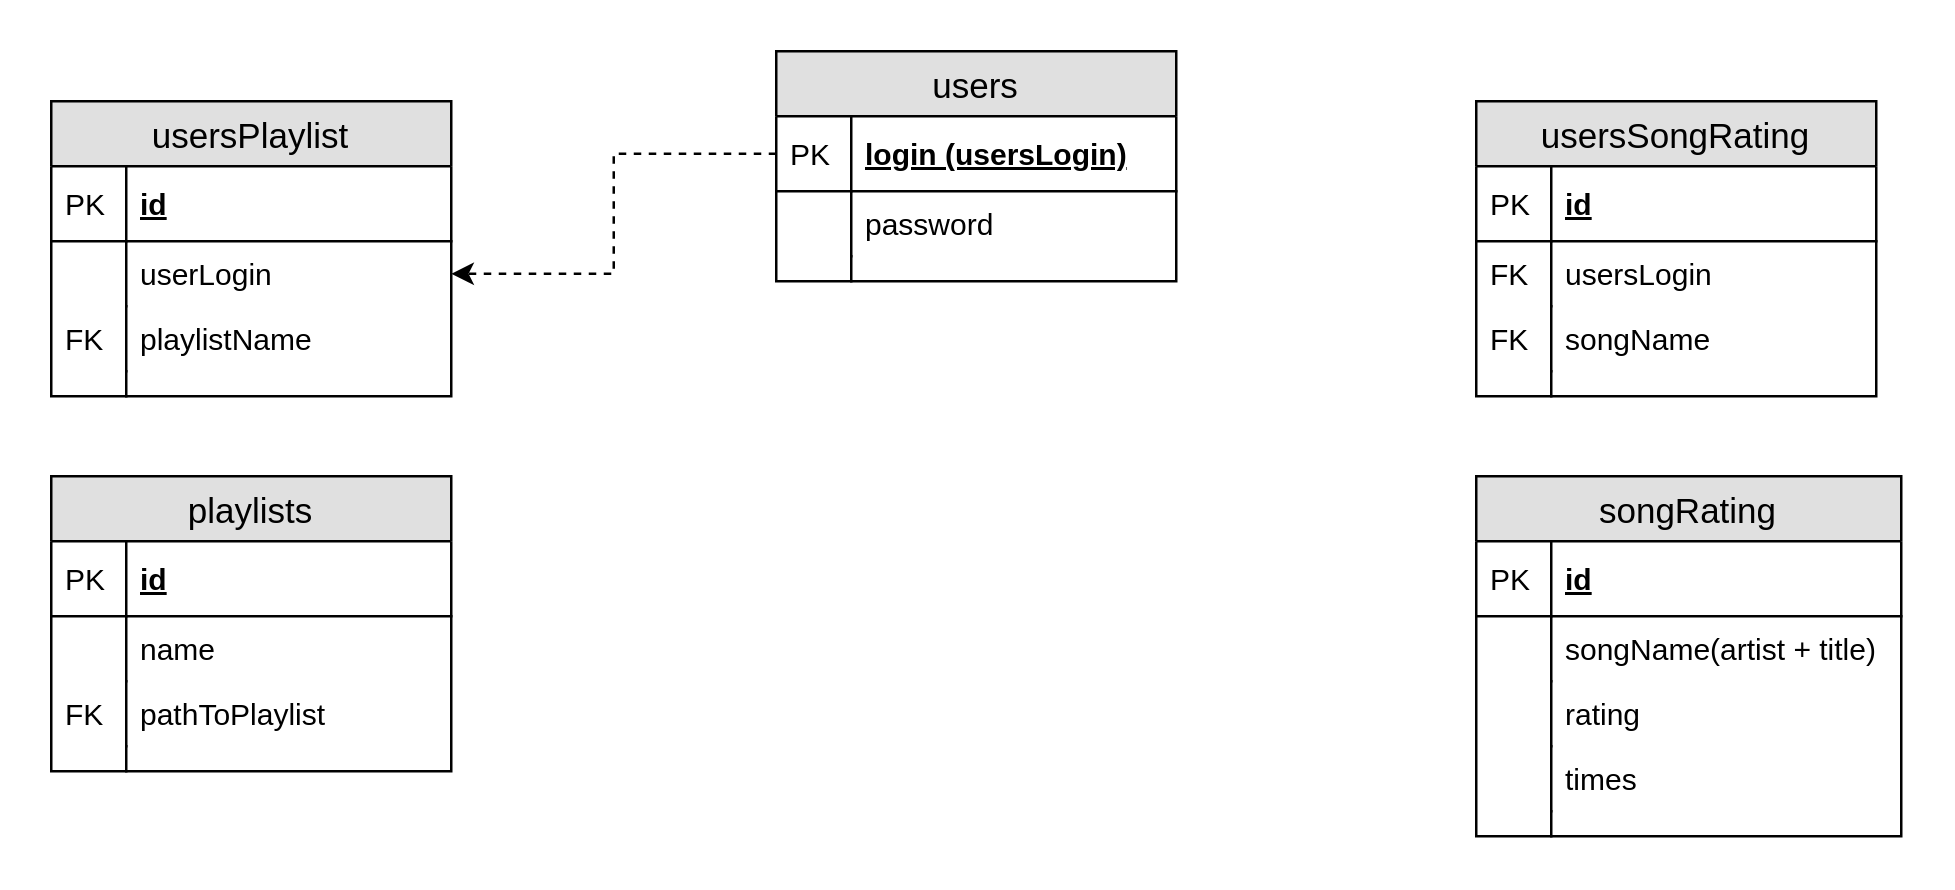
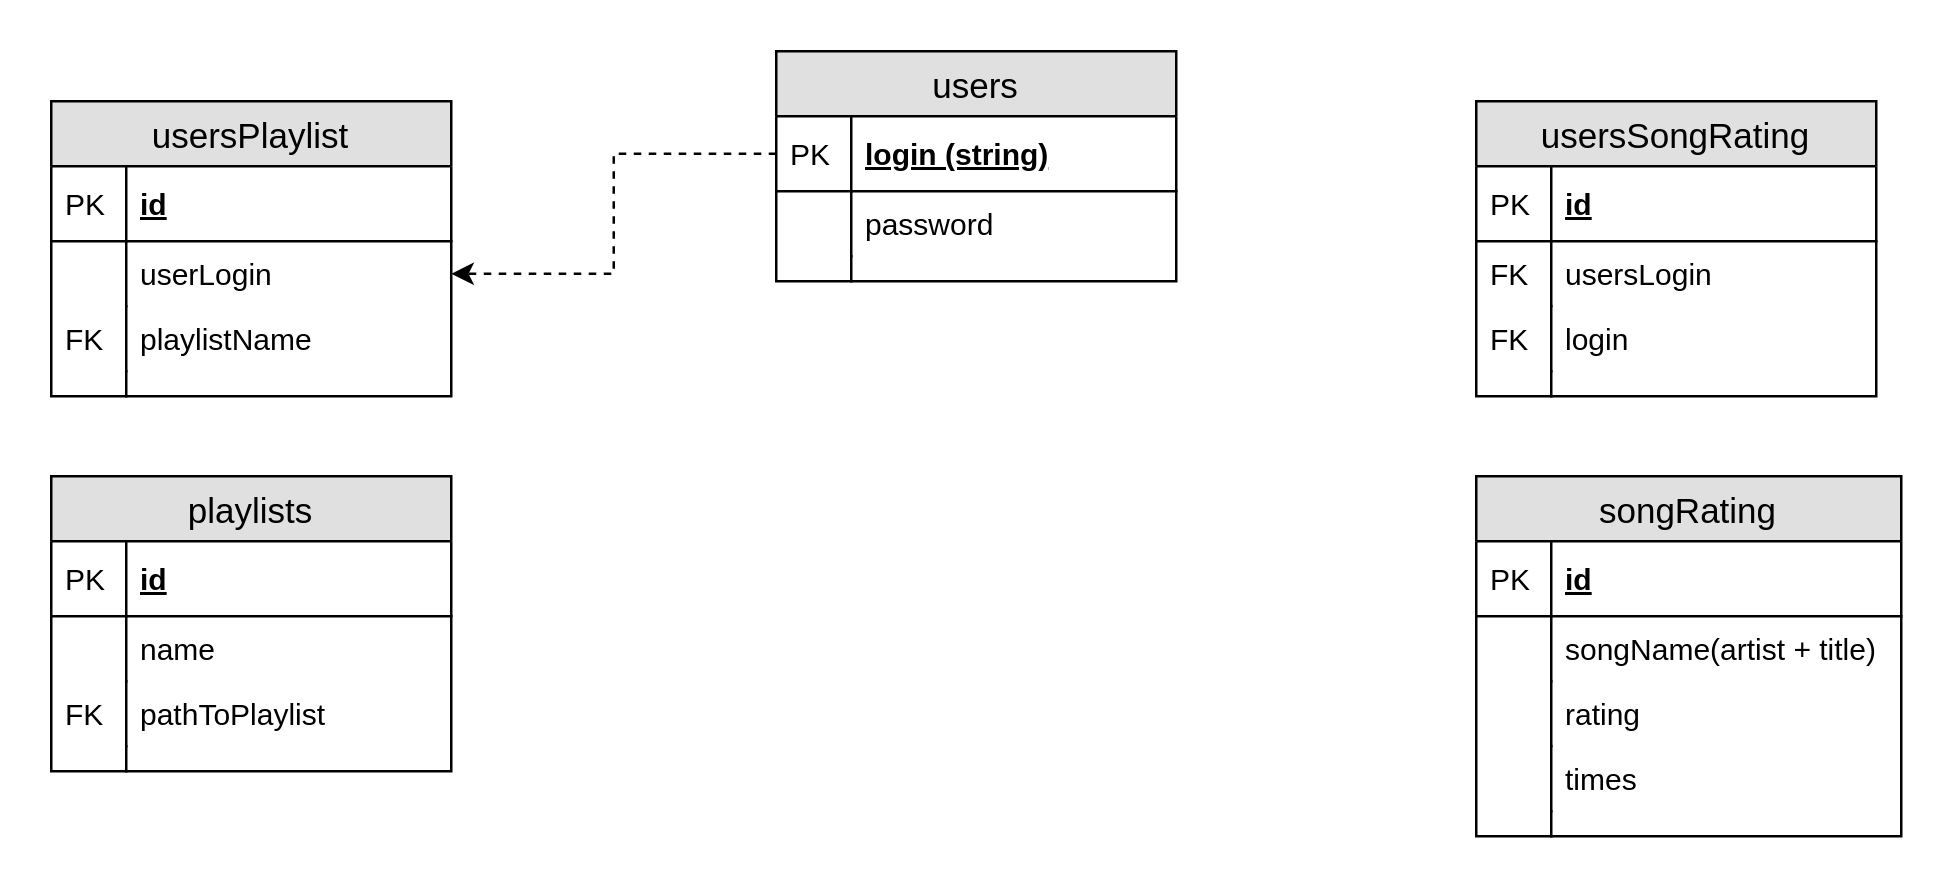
(1001, 155) -> (967, 155)
(1632, 340) -> (1599, 340)
